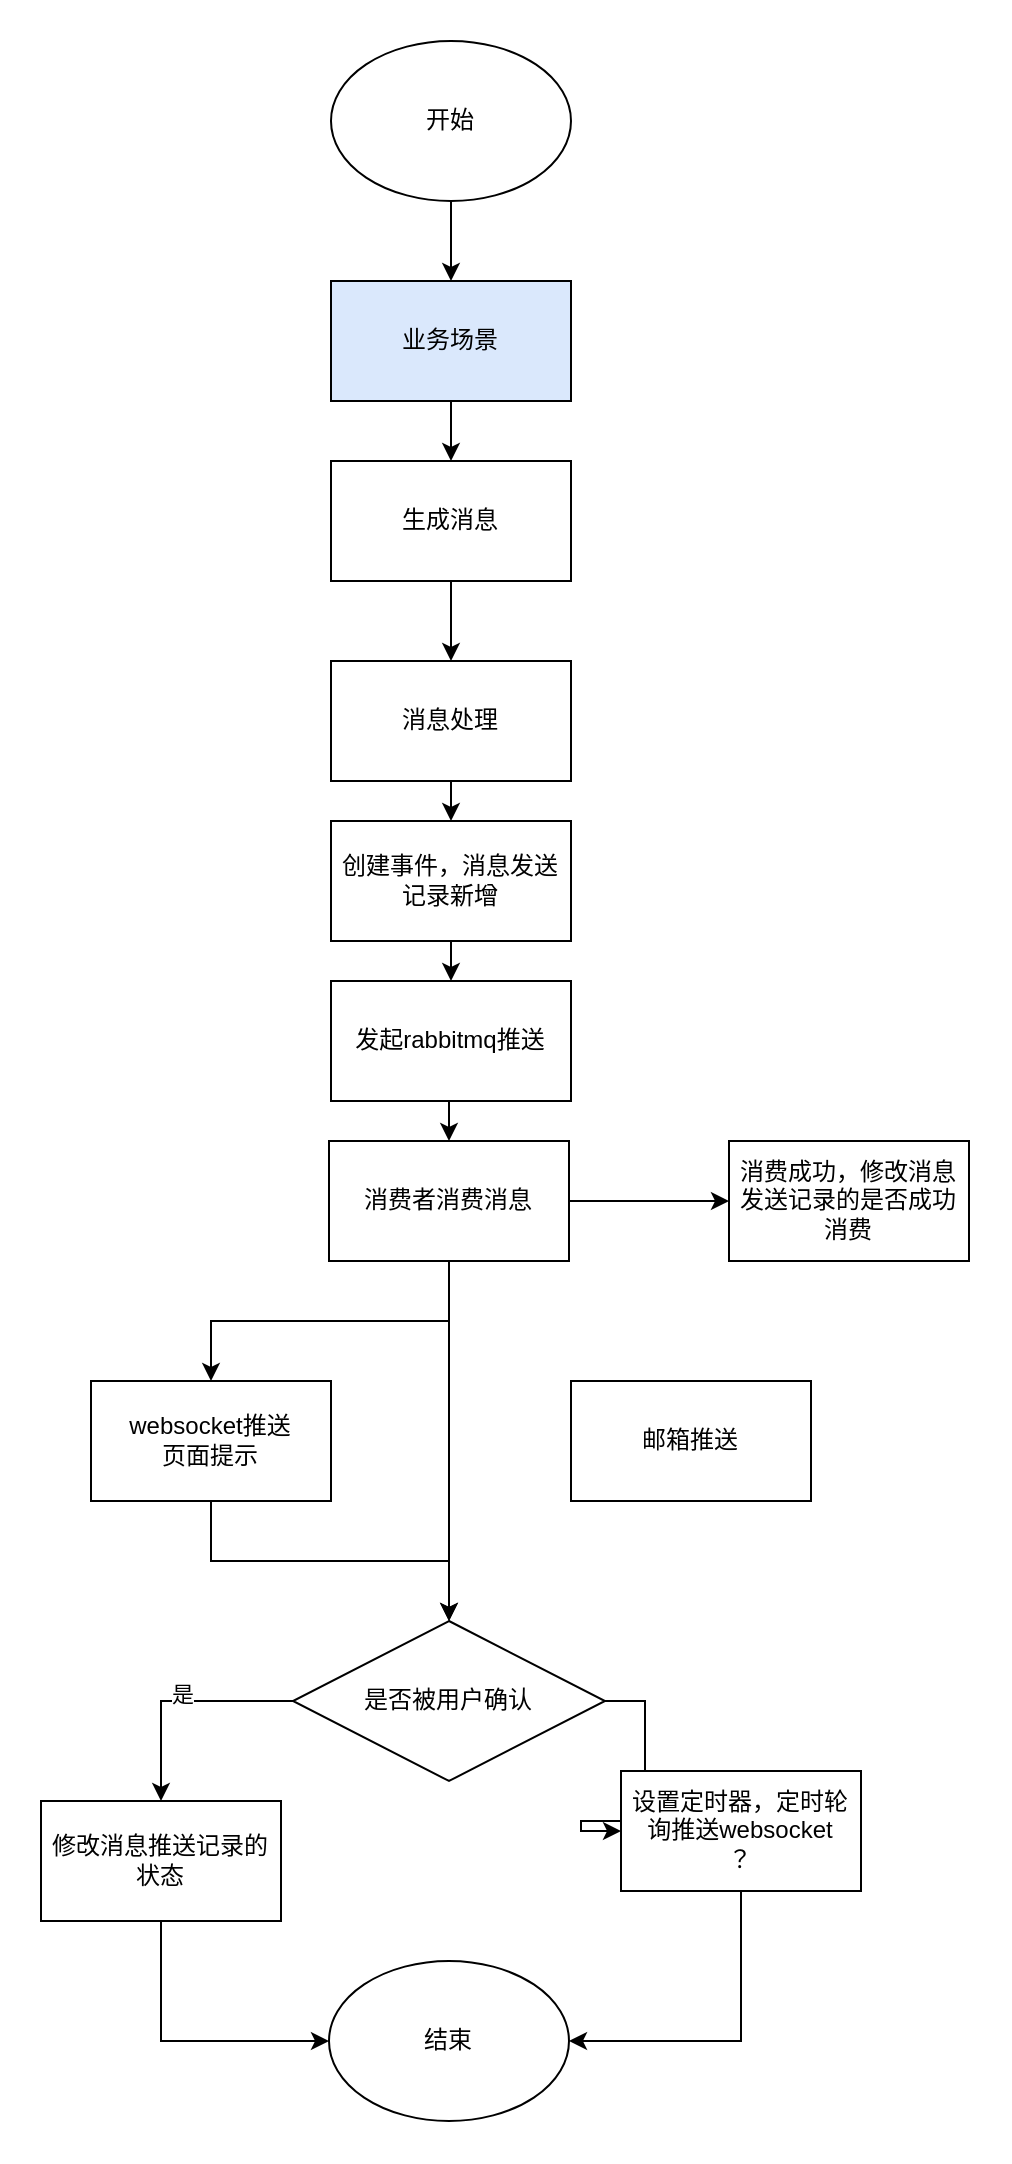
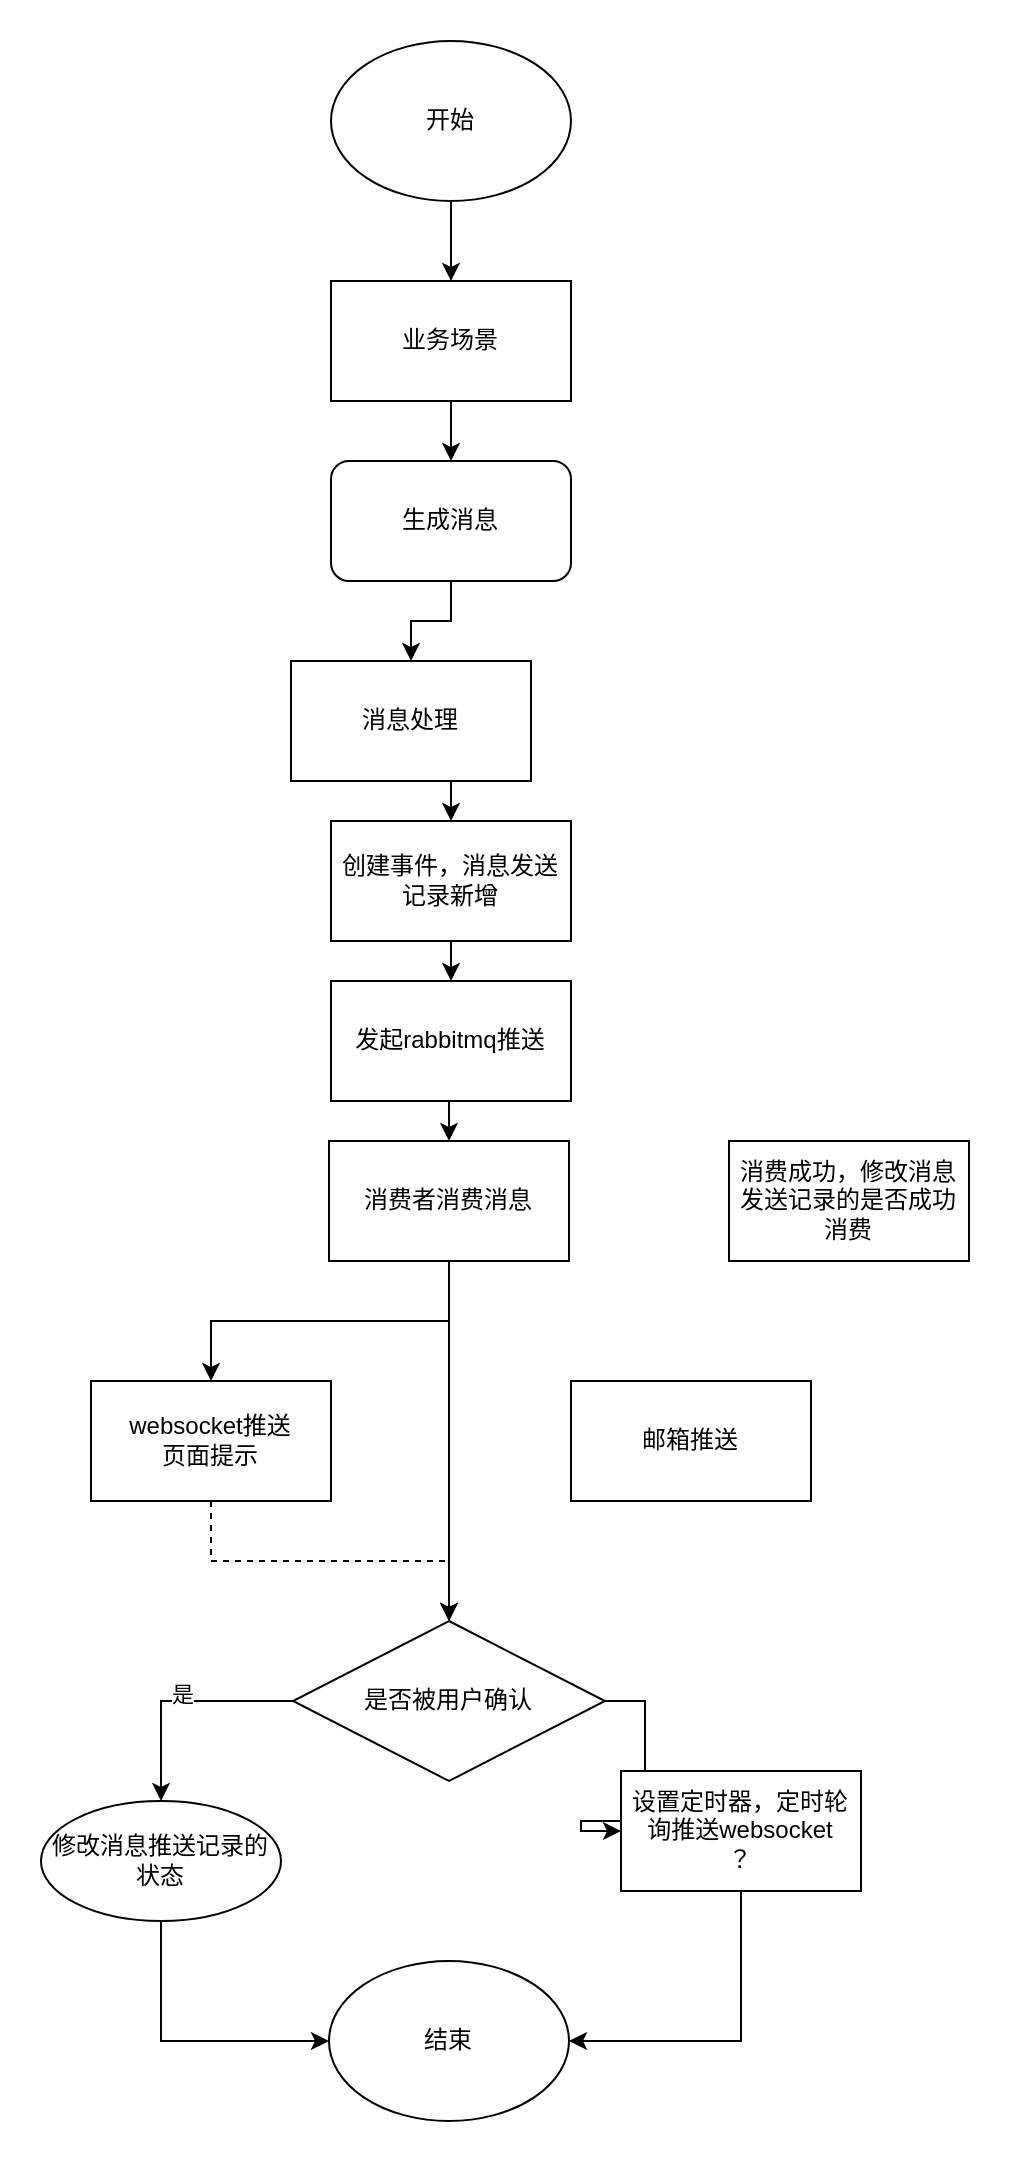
(451, 341) -> (451, 341)
(451, 521) -> (451, 521)
(451, 721) -> (411, 721)
(642, 1201) -> none
(300, 1561) -> (300, 1561)
(161, 1861) -> (161, 1861)
